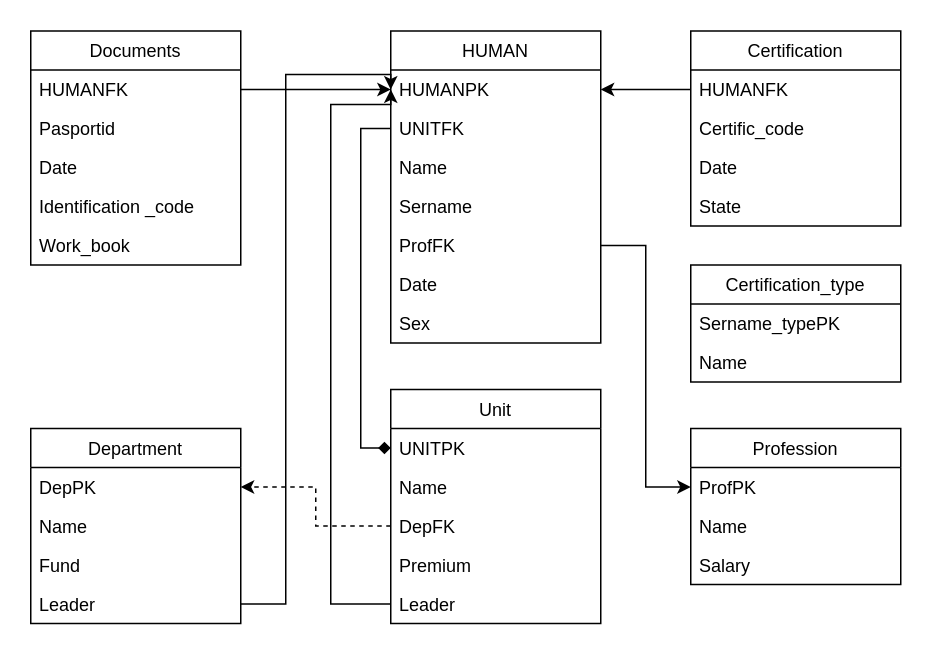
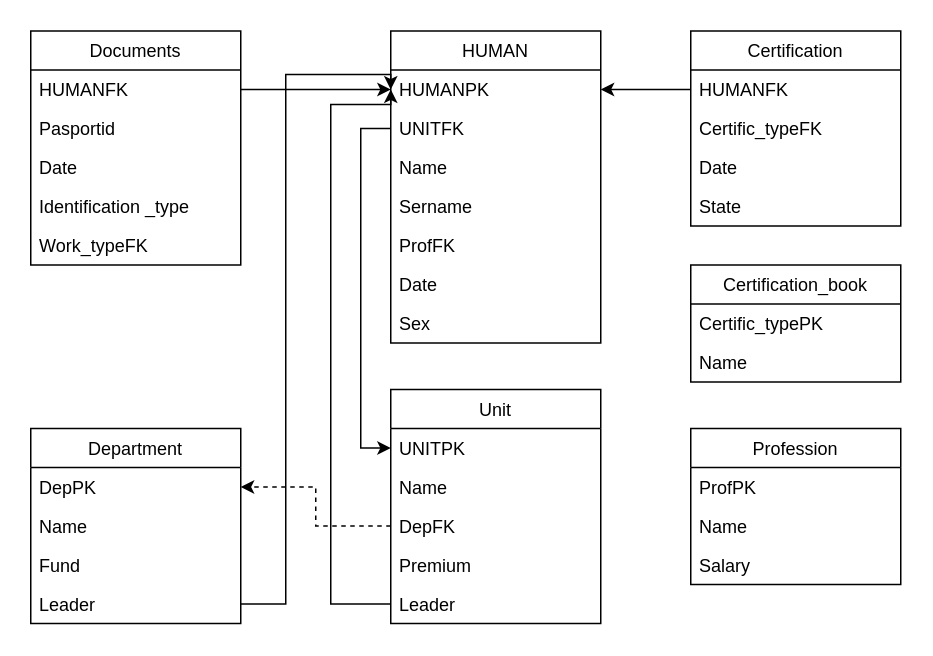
(760, 129) -> (770, 129)
(133, 207) -> (133, 207)
(84, 246) -> (94, 246)
(795, 285) -> (795, 285)
(770, 324) -> (770, 324)
(646, 361) -> none
(378, 448) -> (379, 448)
